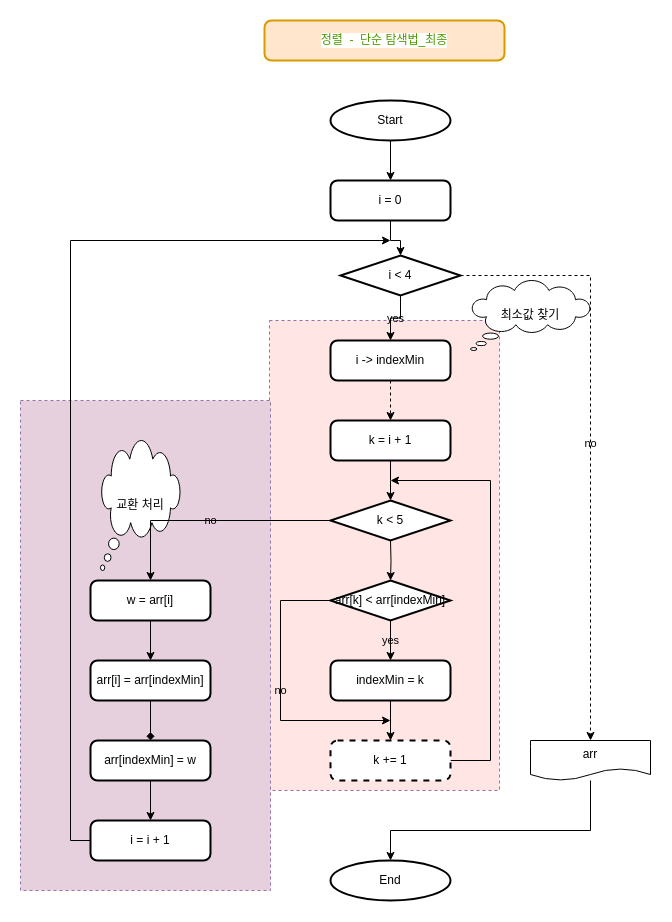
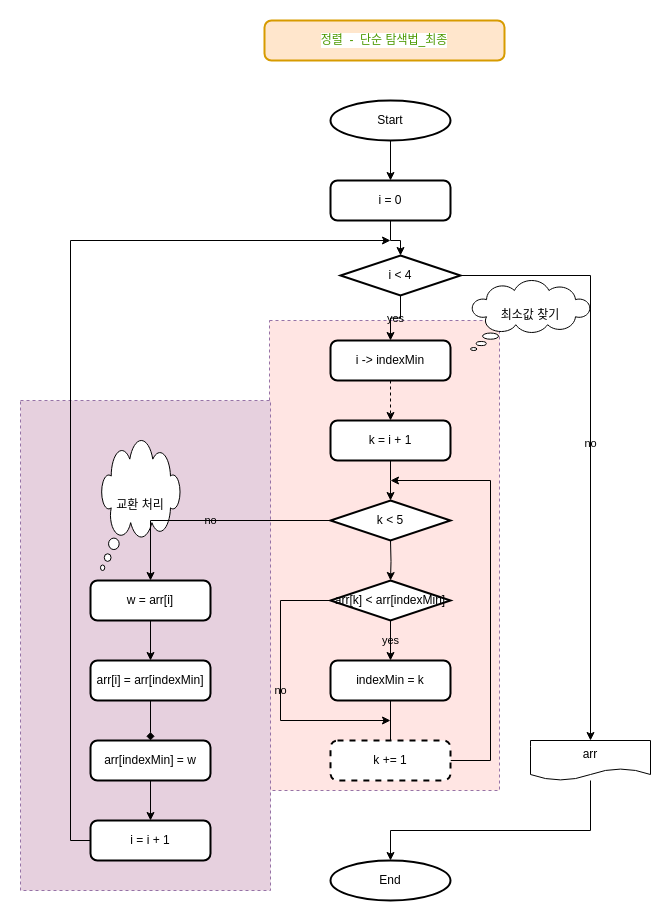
(591, 440) -> (591, 440)
(391, 732) -> (391, 735)
